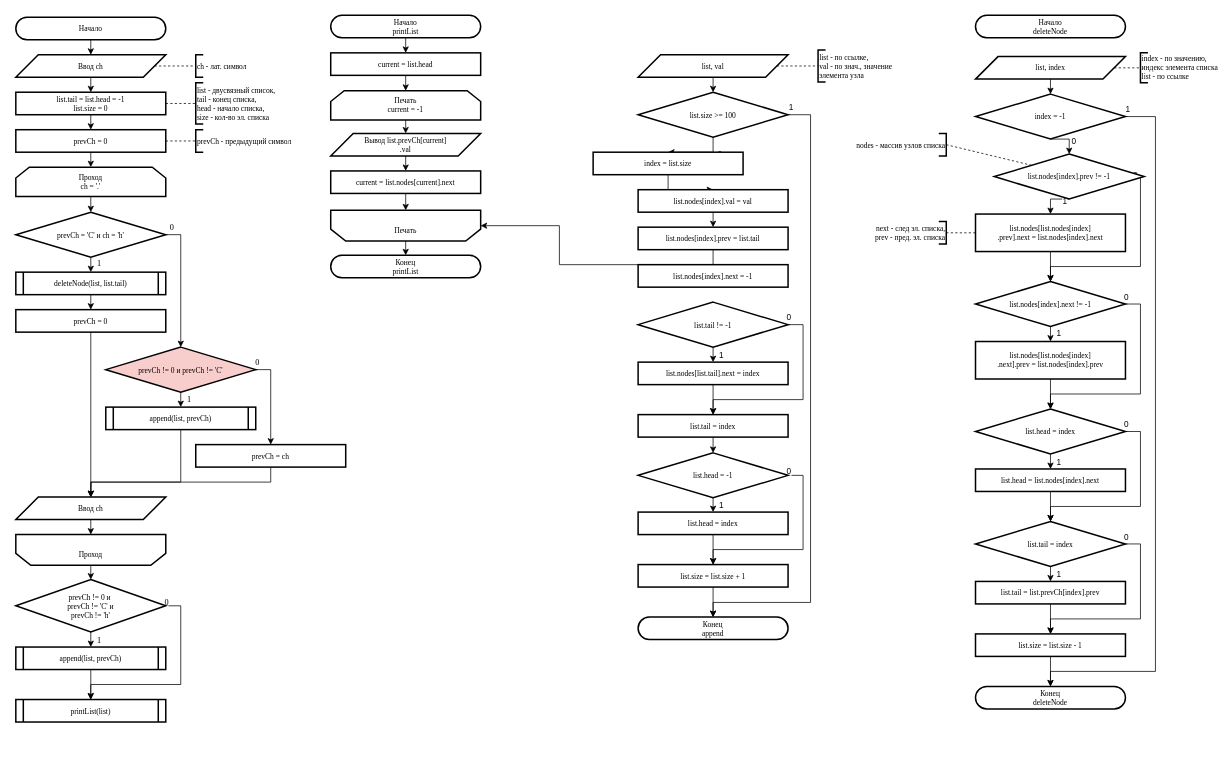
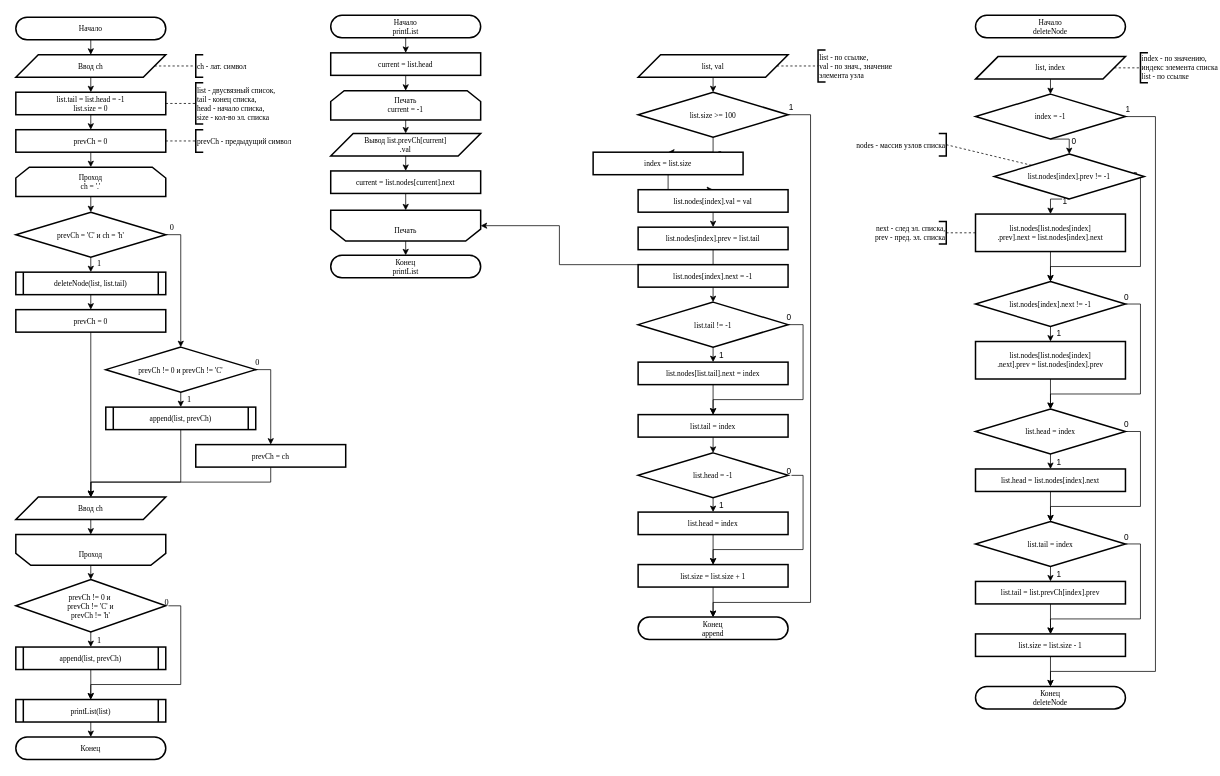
none -> (713, 295)
(180, 370) -> (180, 370)
none -> (90, 727)
none -> (90, 749)
